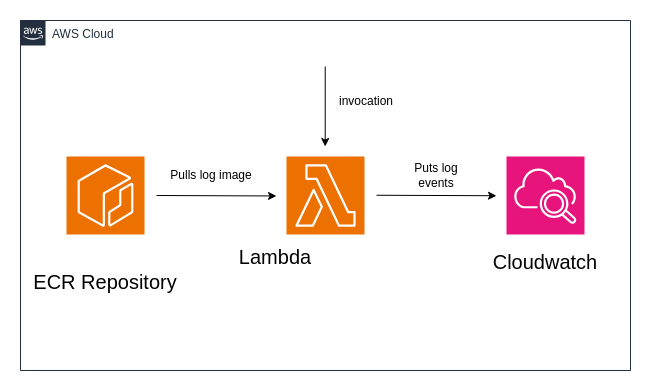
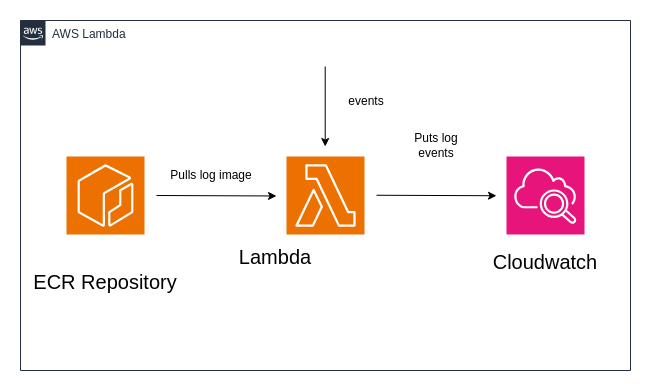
(80, 35) -> (85, 35)
(367, 102) -> (367, 102)
(437, 176) -> (437, 146)
